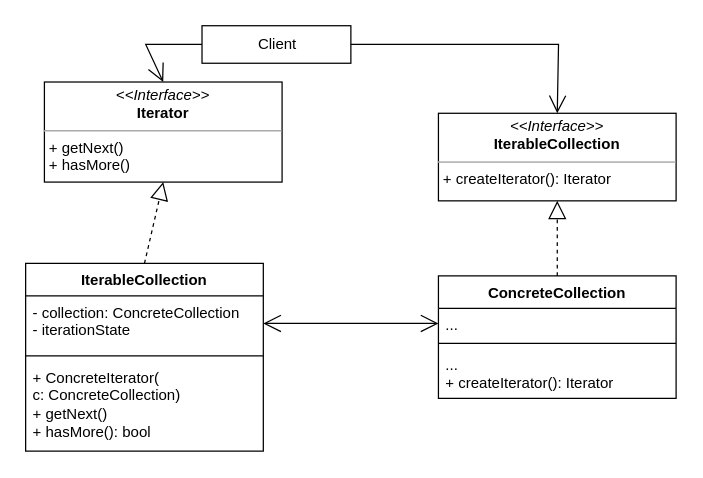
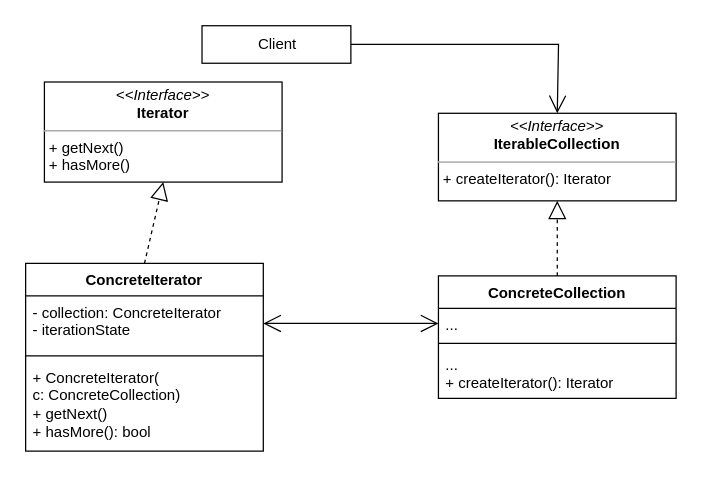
(155, 44) -> none
(144, 280) -> (144, 280)
(149, 313) -> (147, 313)
